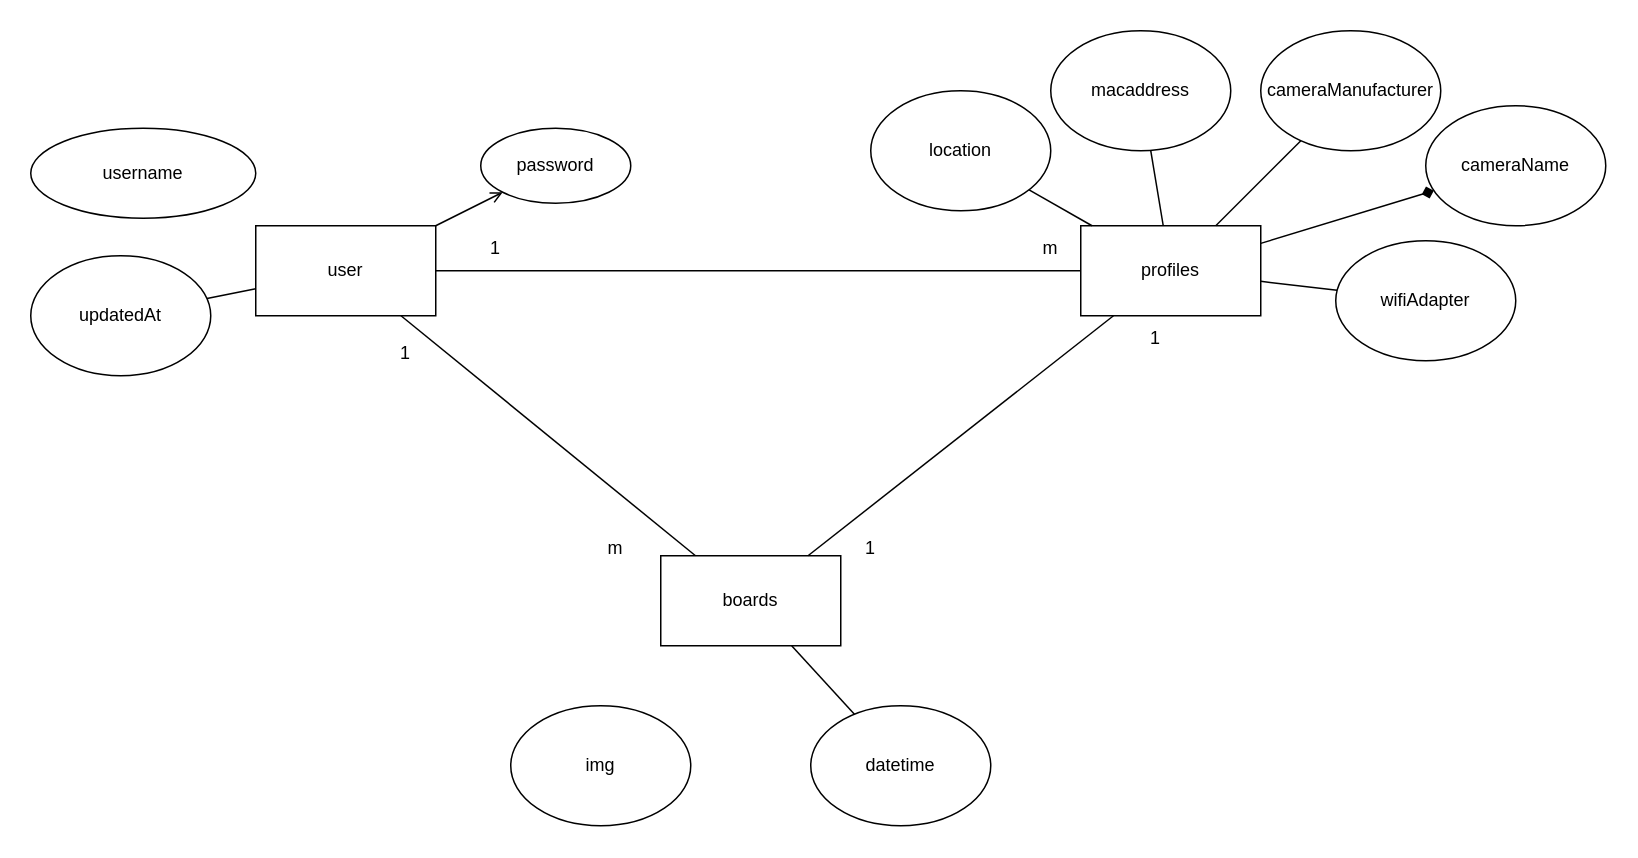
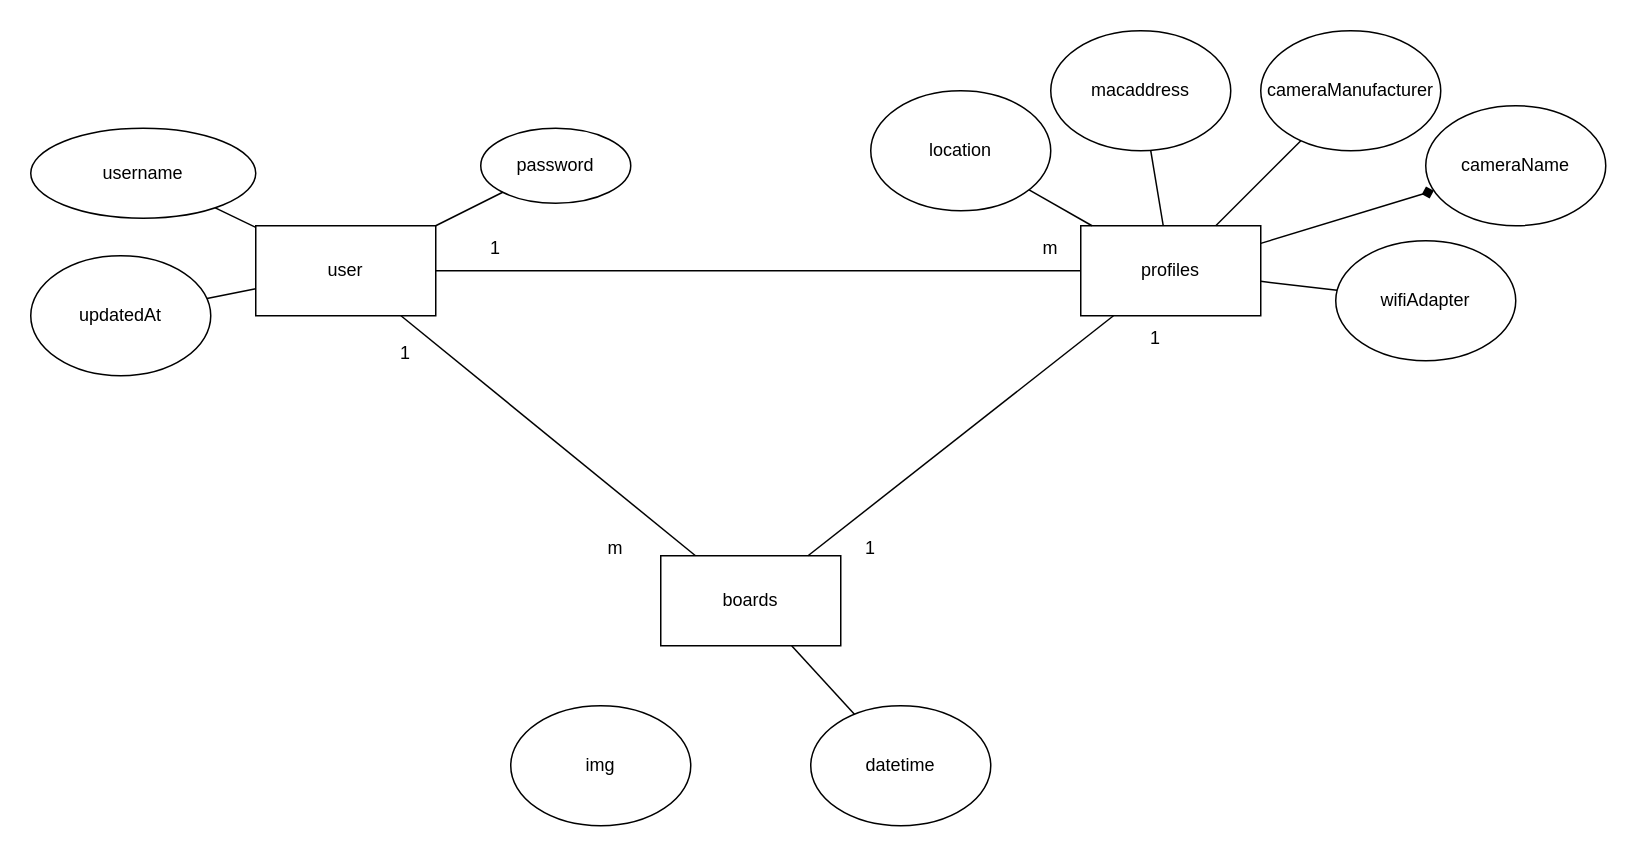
(496, 196) -> (497, 195)
none -> (236, 218)
